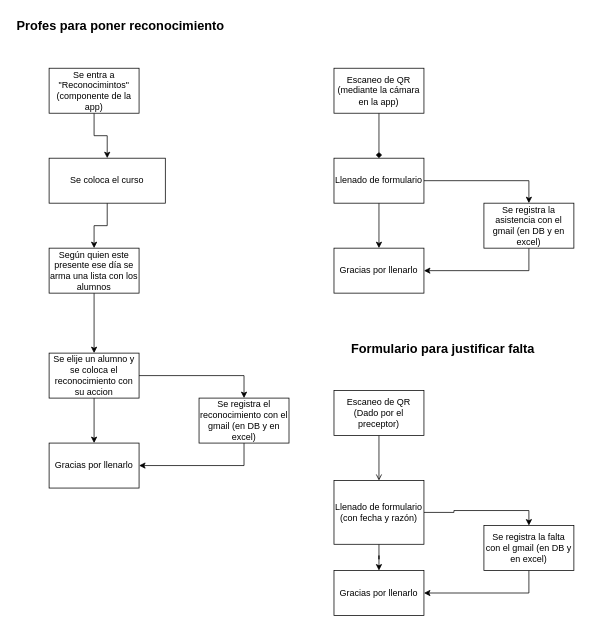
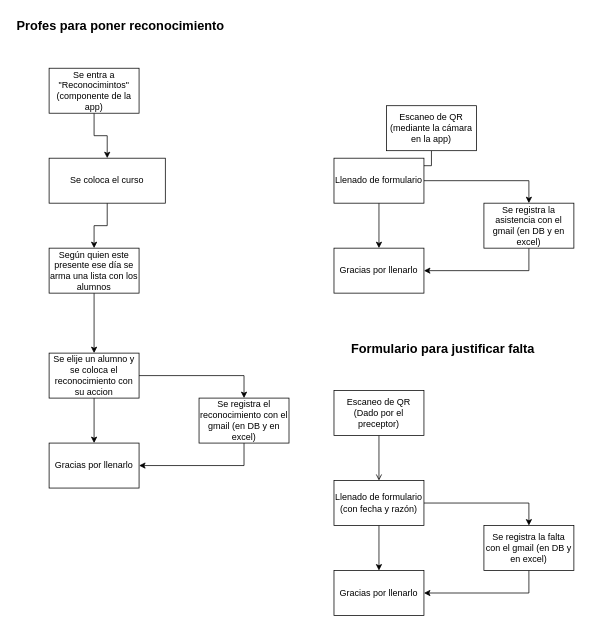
(379, 90) -> (432, 128)
(379, 512) -> (379, 503)
